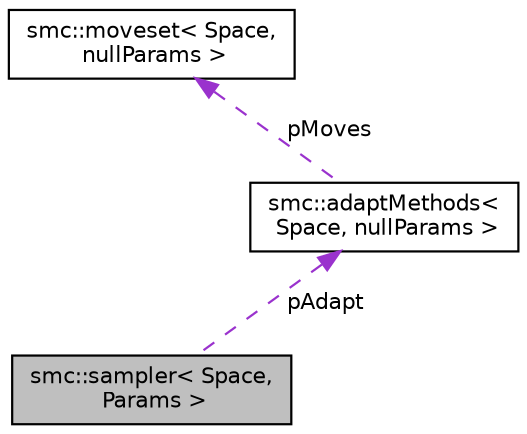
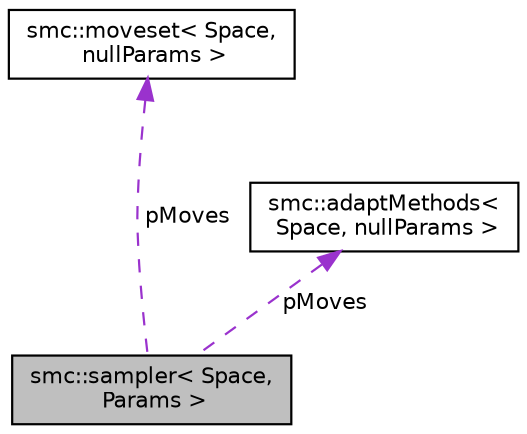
(277, 138) -> (138, 228)
(322, 303) -> (322, 303)
